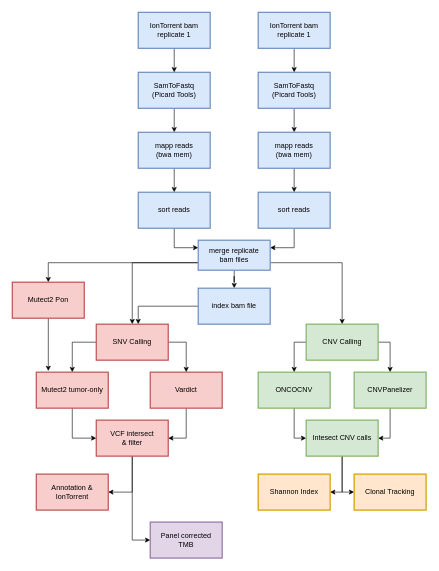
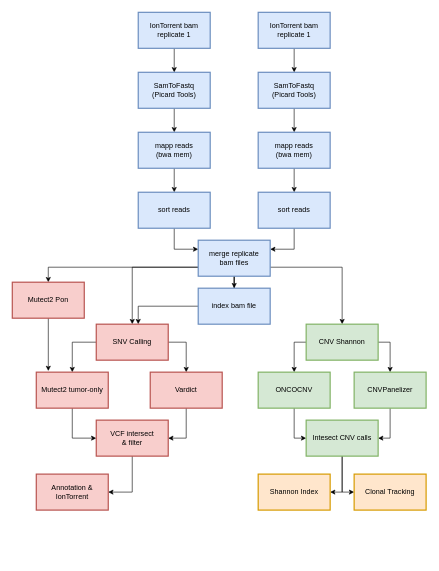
(234, 255) -> (234, 258)
(342, 342) -> (342, 342)
(132, 539) -> none
(186, 540) -> none
